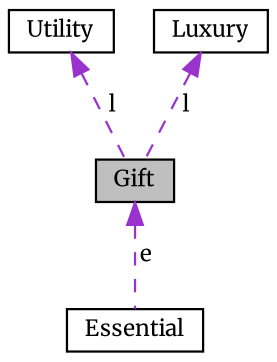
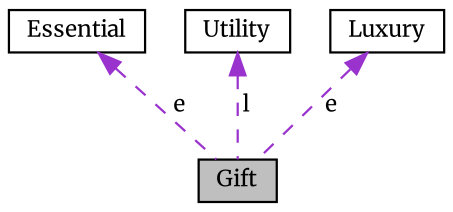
(184, 106) -> (329, 106)
(135, 267) -> (166, 114)
